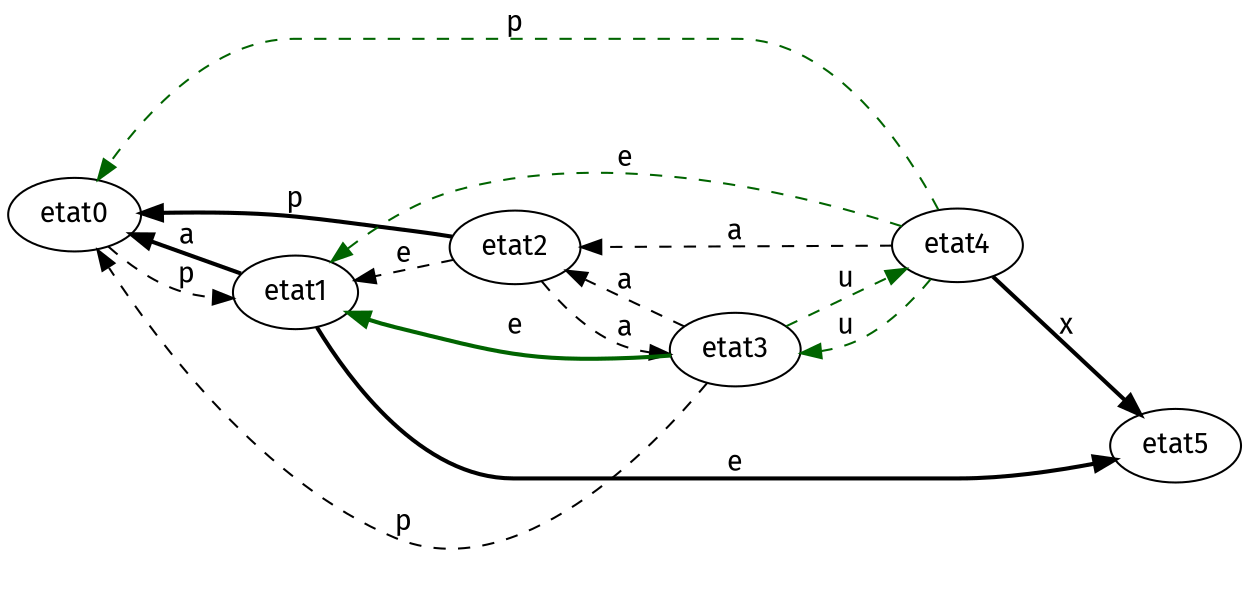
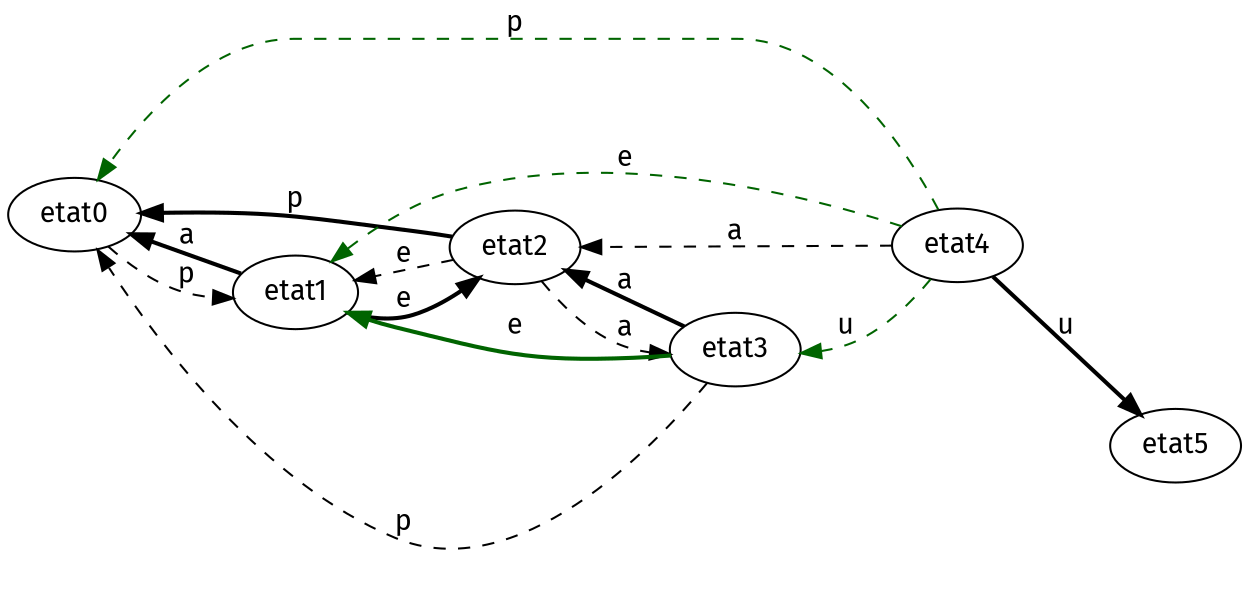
(837, 302) -> none
(635, 303) -> (635, 303)
(1067, 326) -> (1067, 326)
(676, 478) -> (407, 316)
